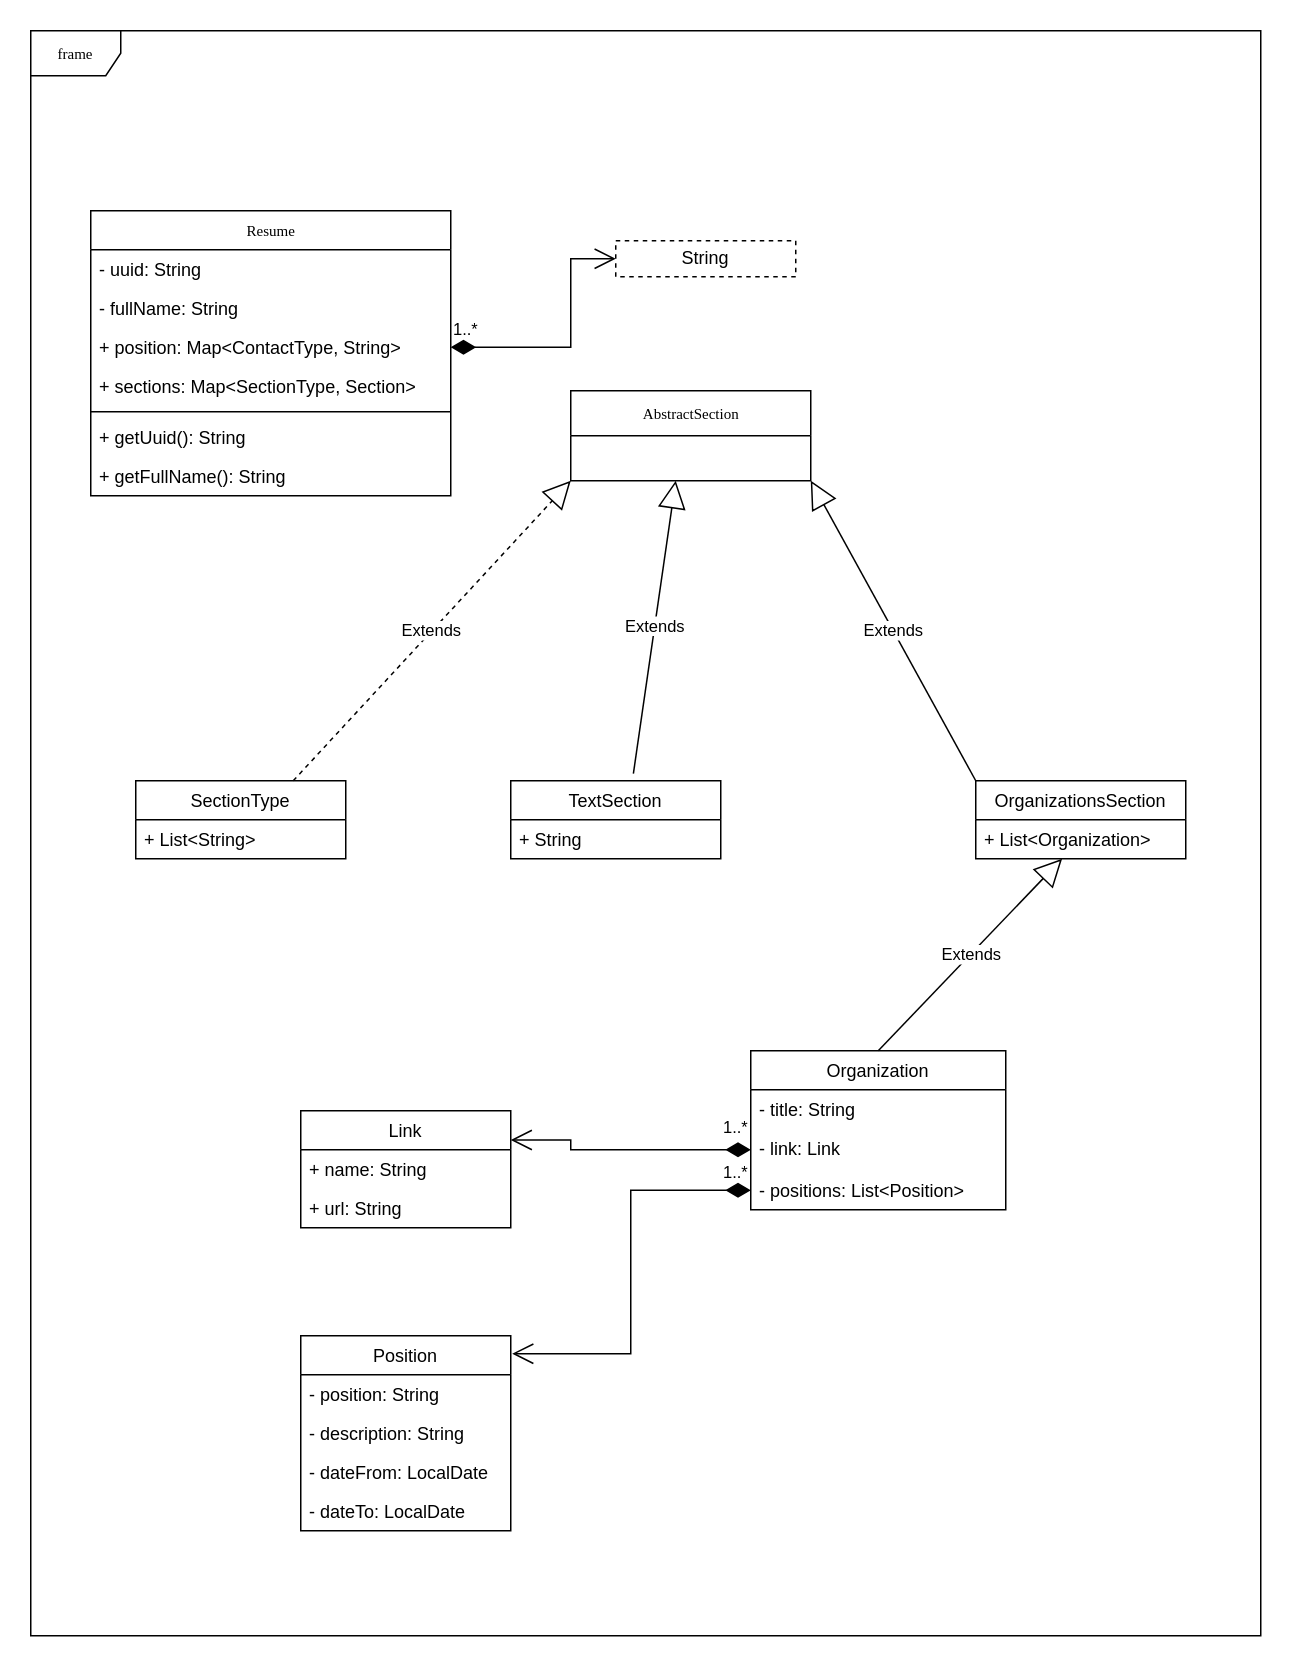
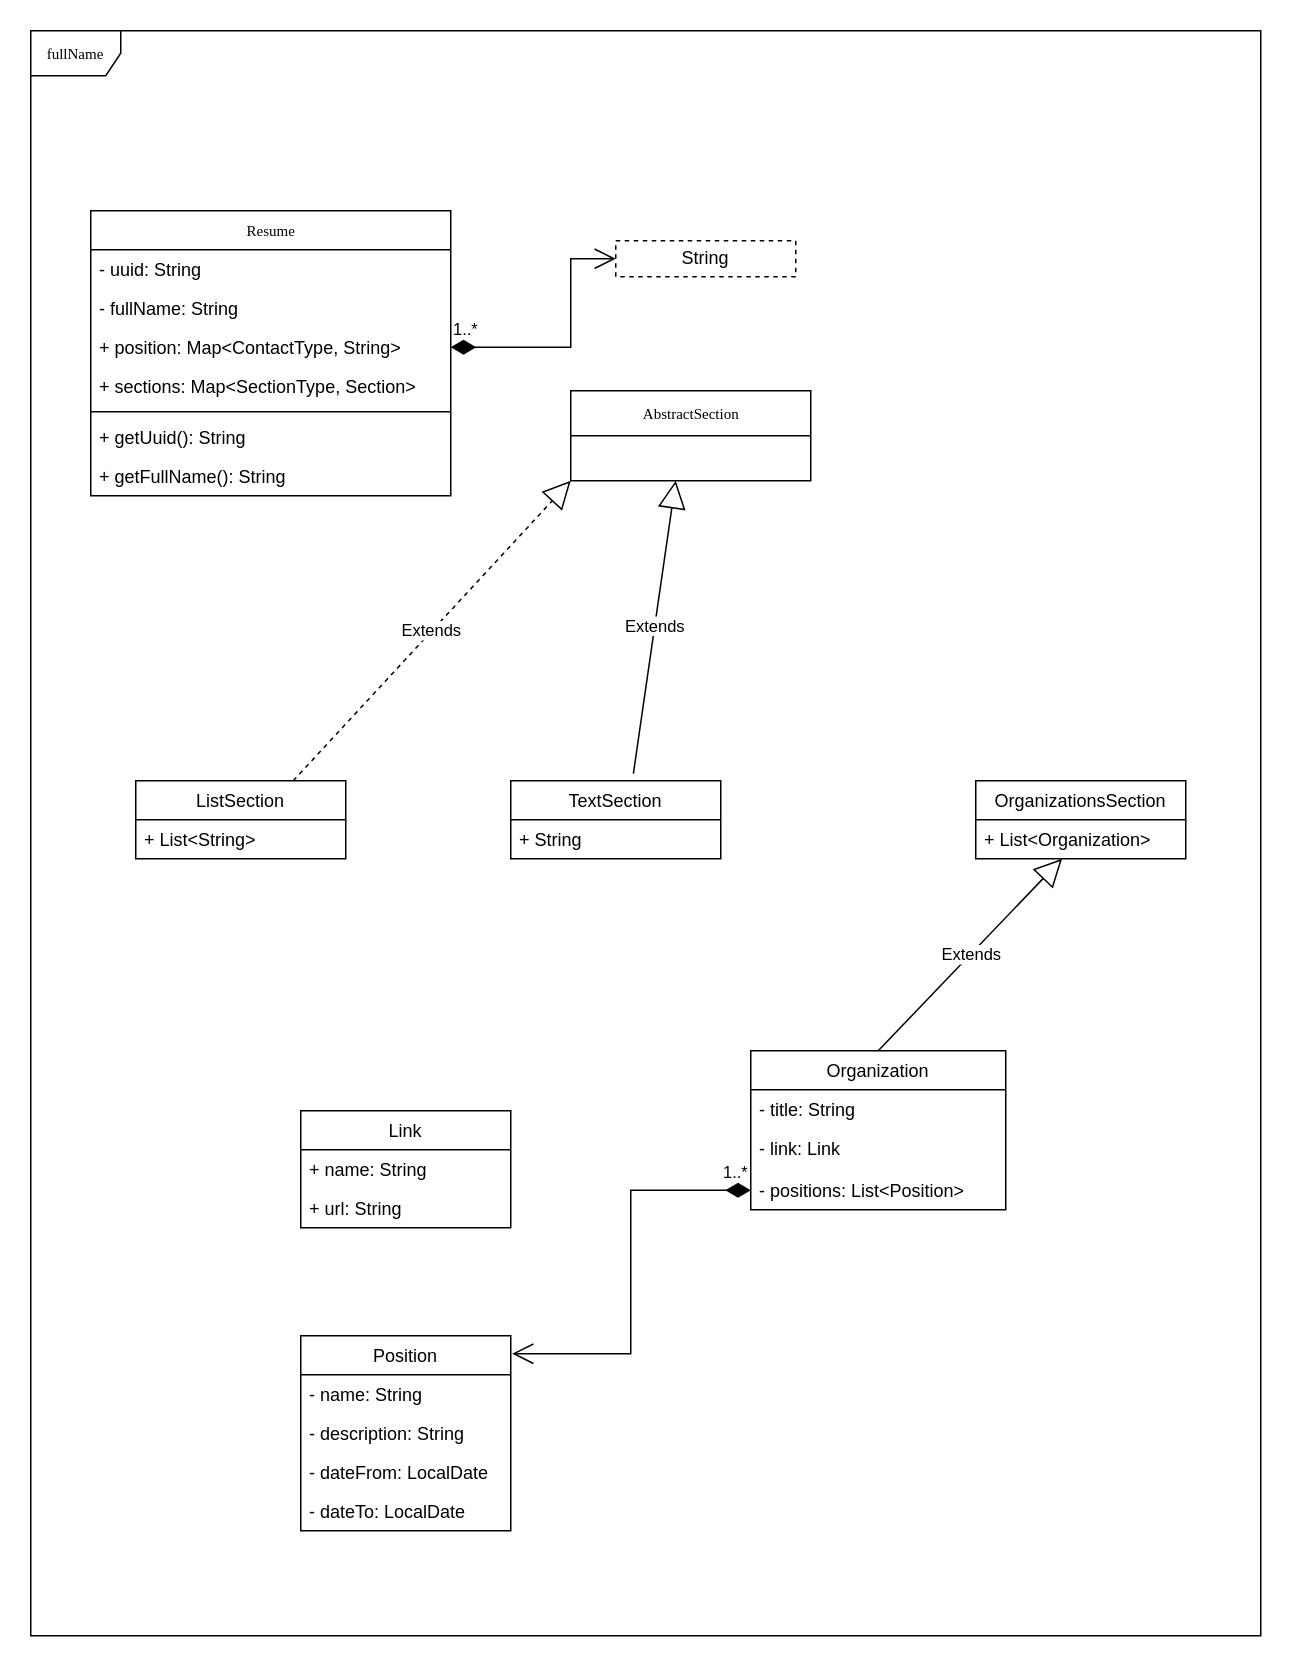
(76, 53) -> (76, 53)
(899, 641) -> none
(240, 801) -> (240, 801)
(617, 1150) -> none
(386, 1395) -> (370, 1395)
